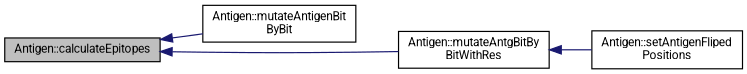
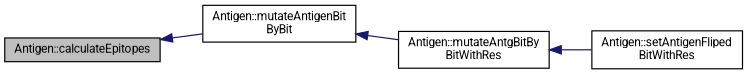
(667, 50) -> (667, 50)
(285, 53) -> (383, 38)
